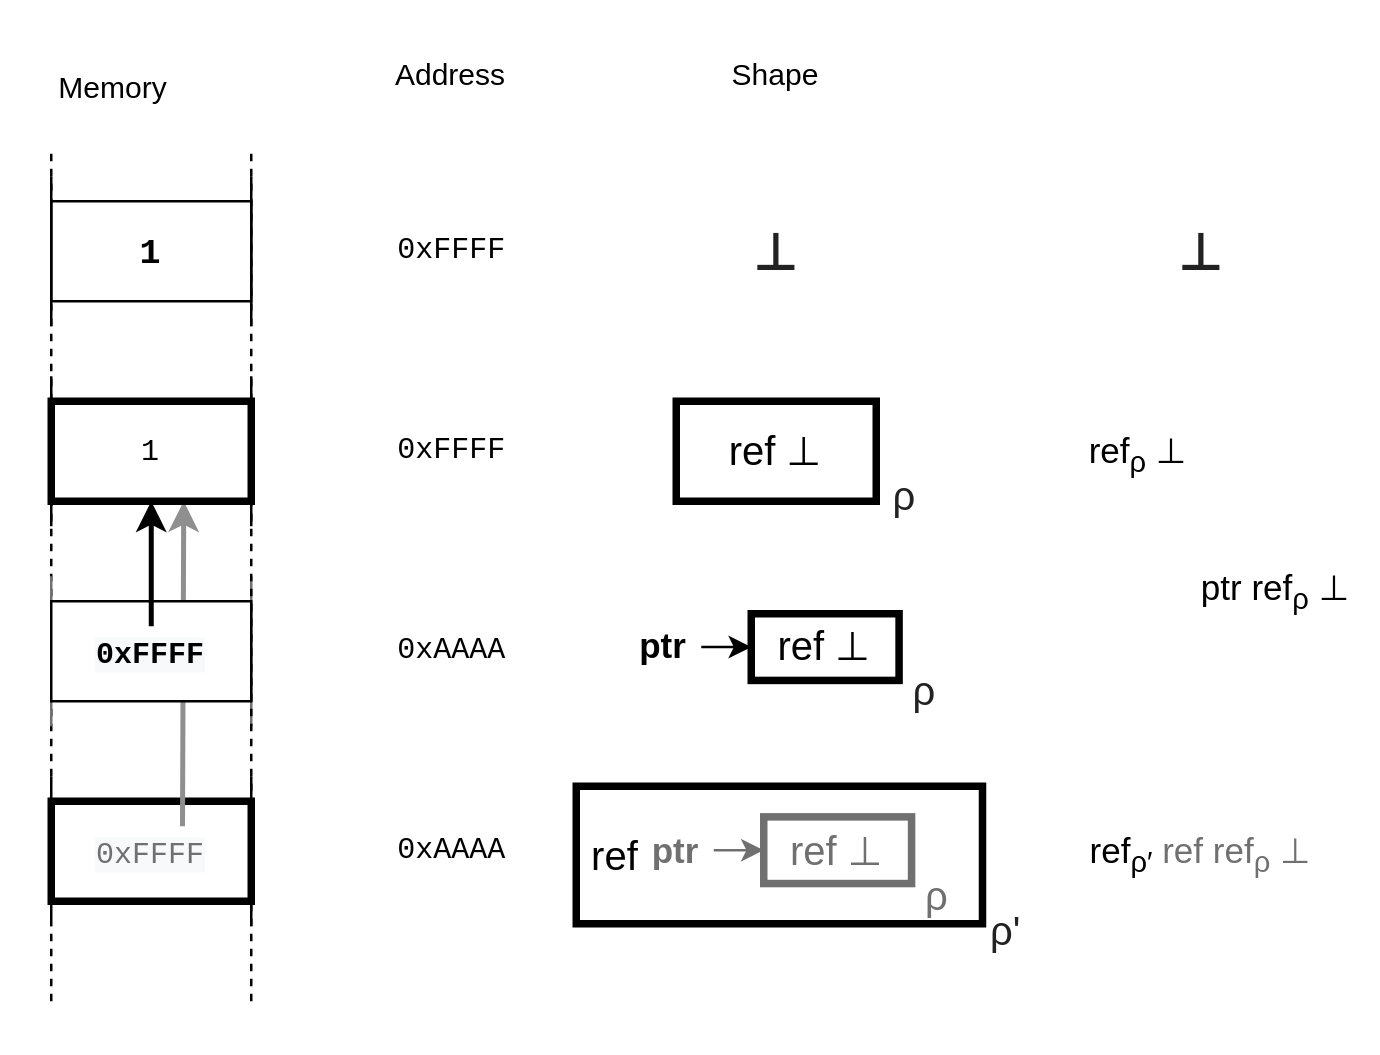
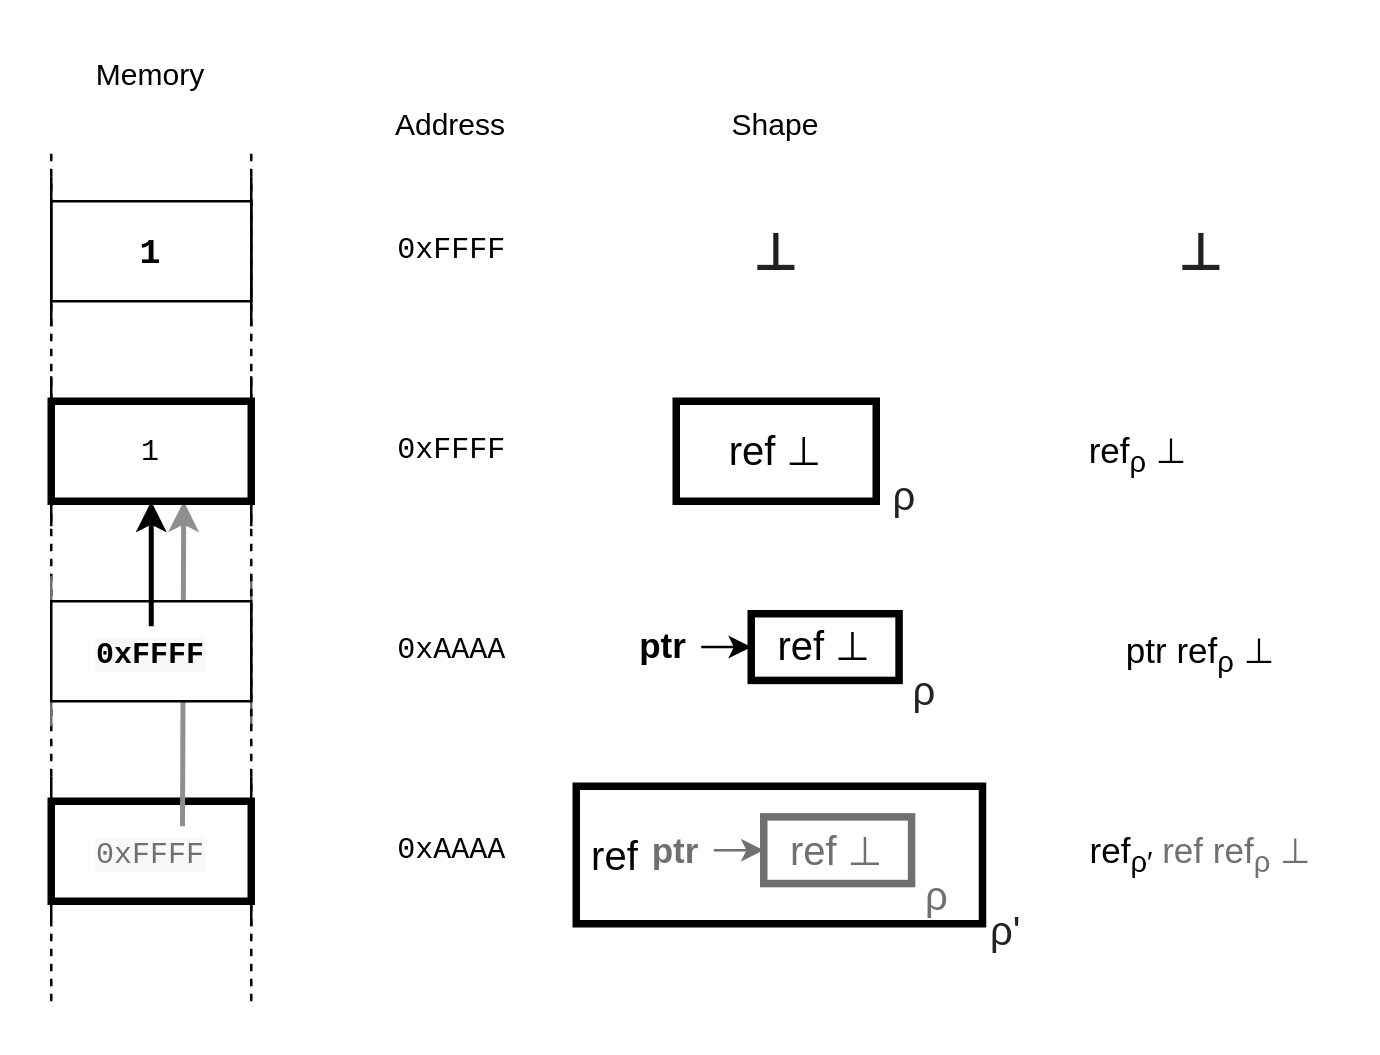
(451, 76) -> (451, 126)
(776, 76) -> (776, 126)
(114, 89) -> (151, 76)
(1276, 589) -> (1201, 651)
